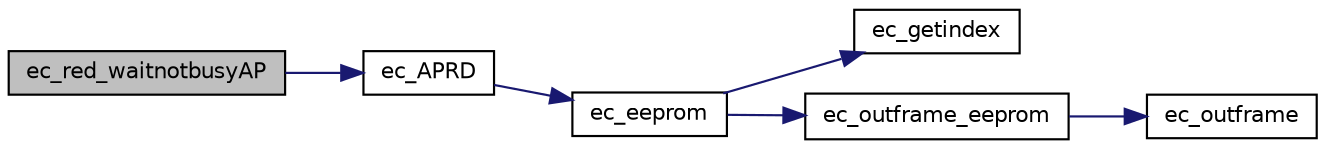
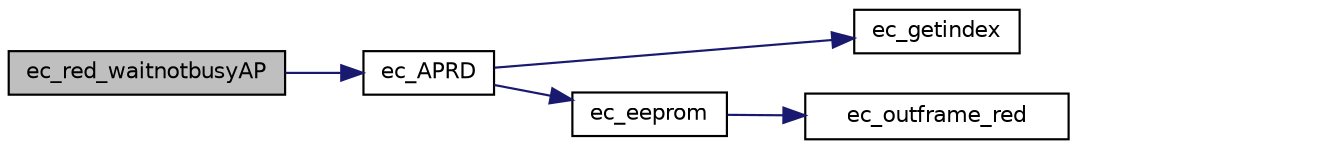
(782, 76) -> (663, 54)
(937, 116) -> (937, 116)
(1232, 116) -> none
